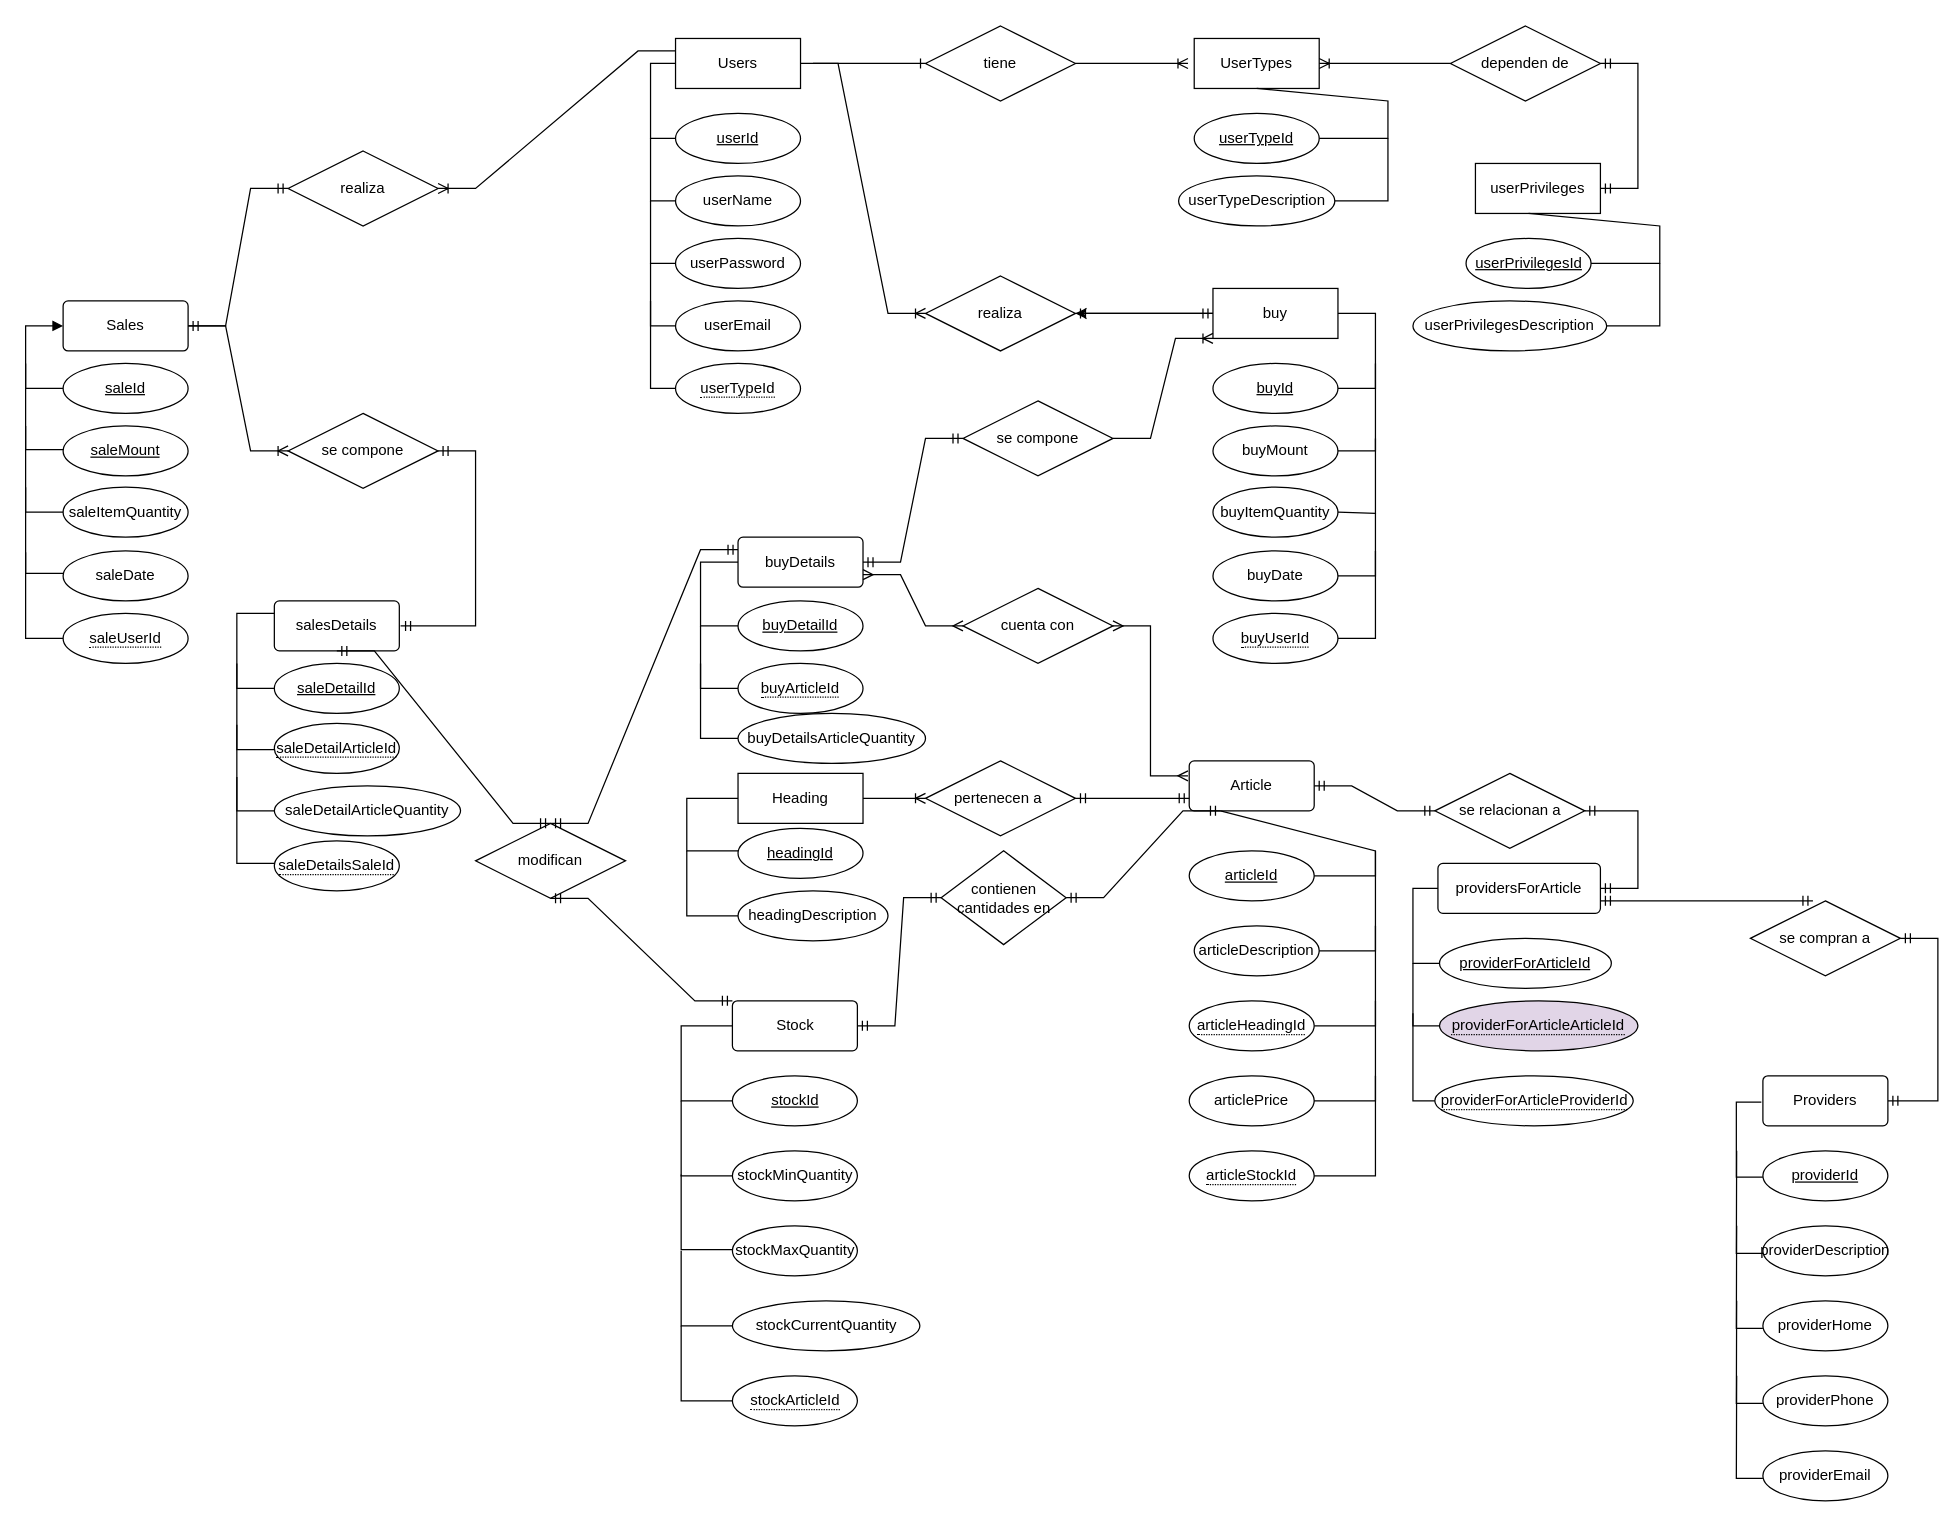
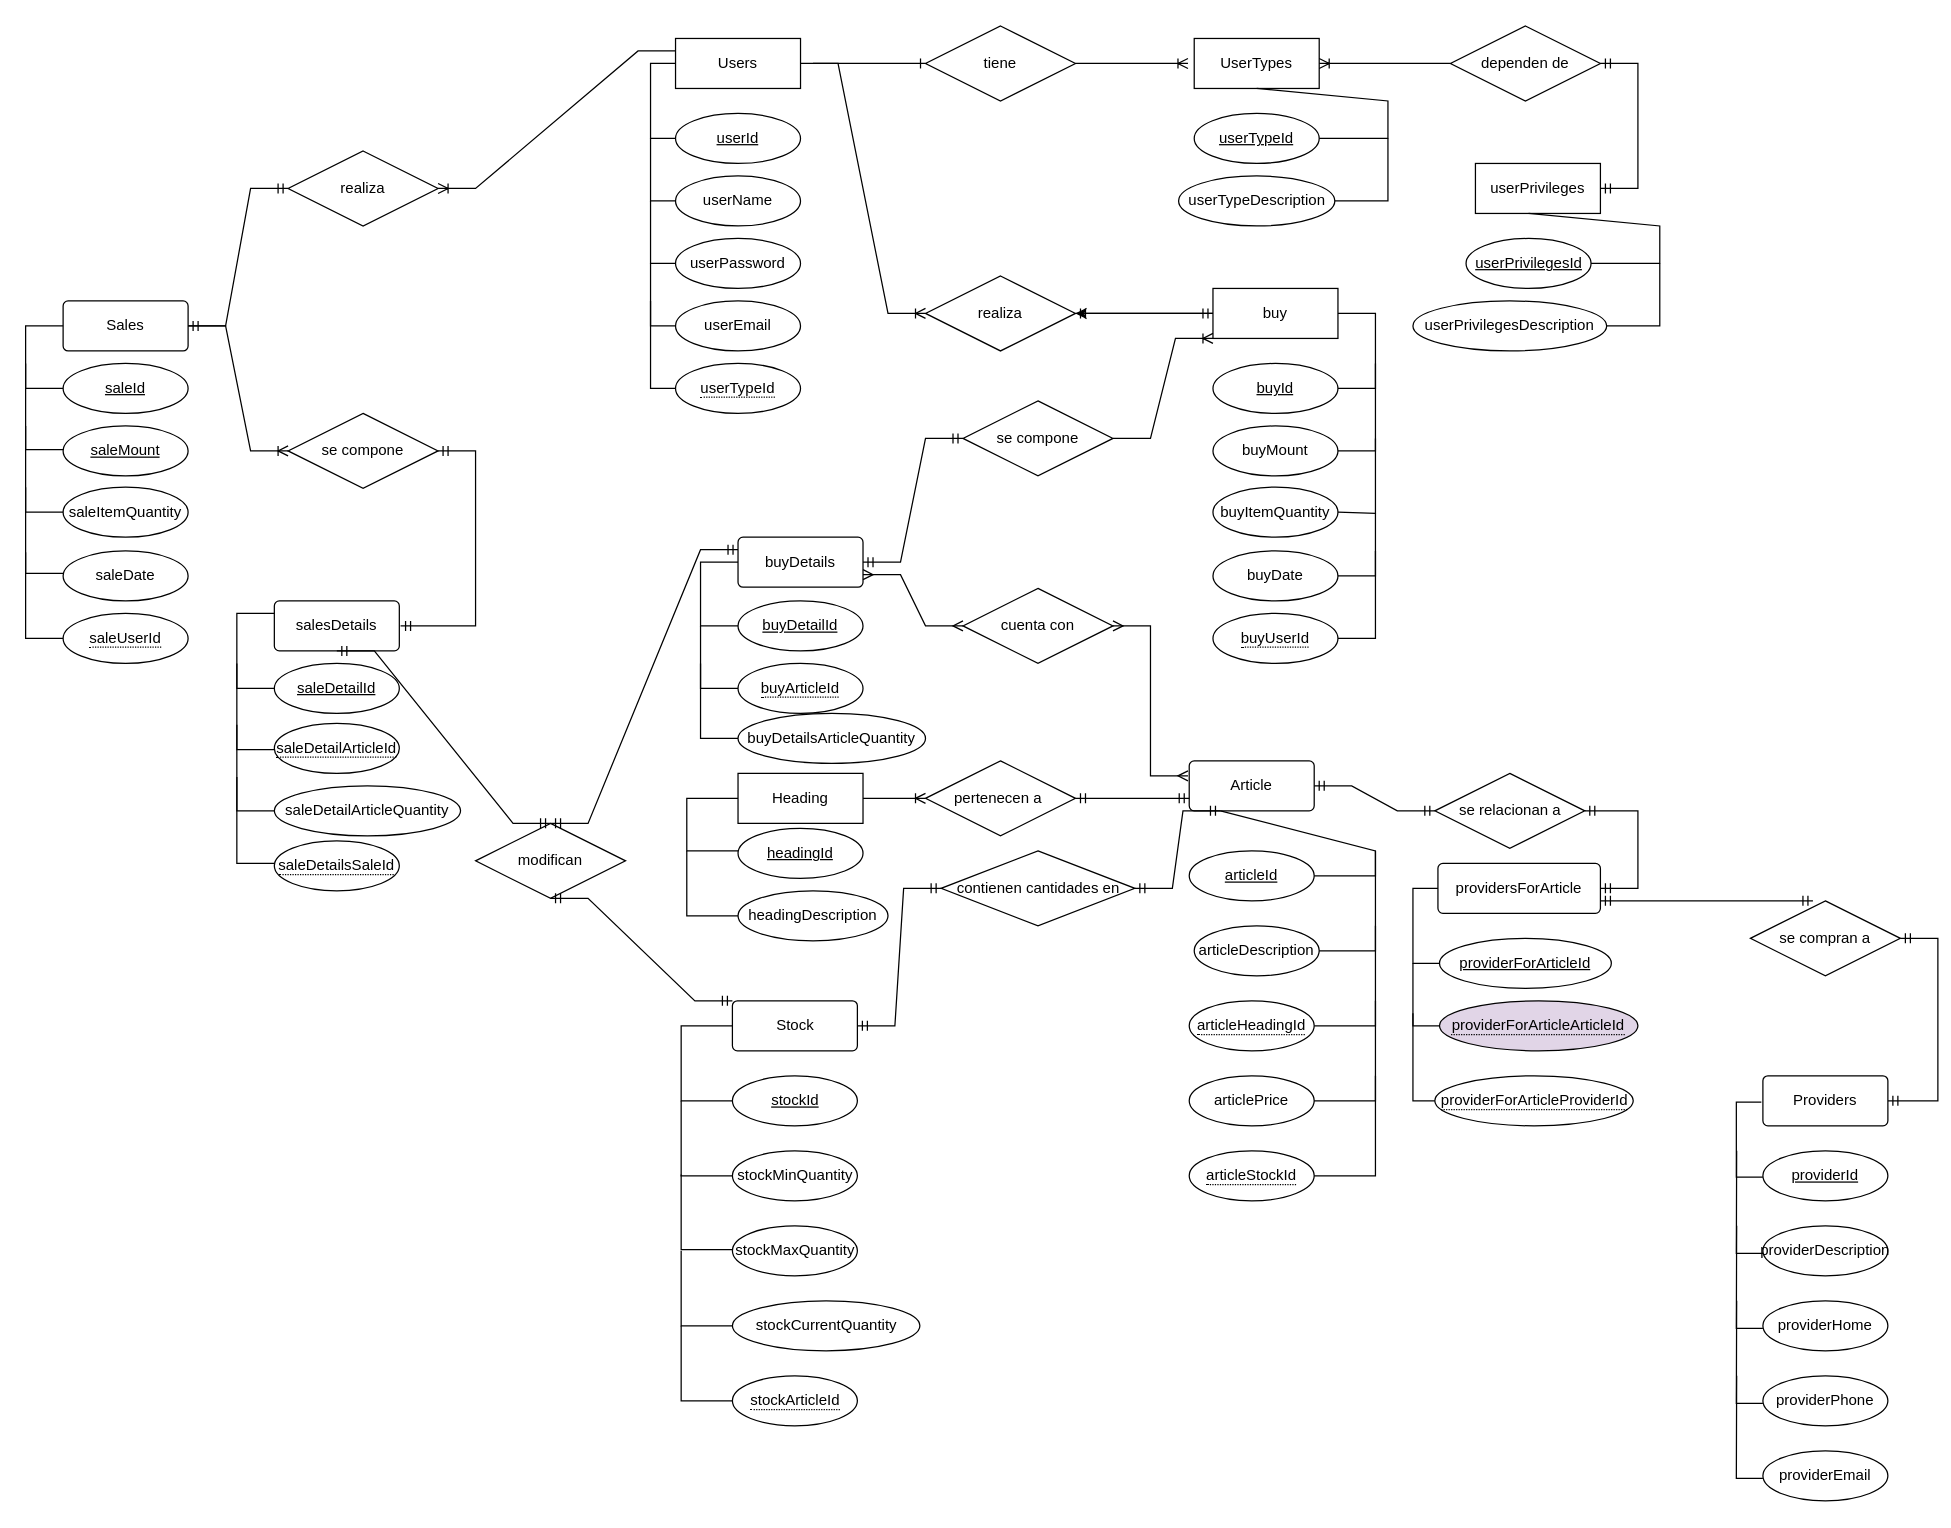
(51, 326) -> (55, 326)
(1004, 898) -> (1038, 888)
